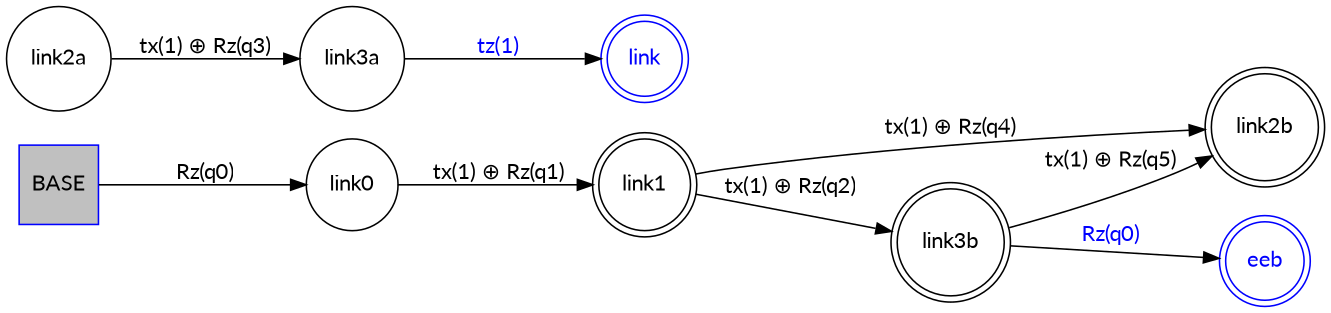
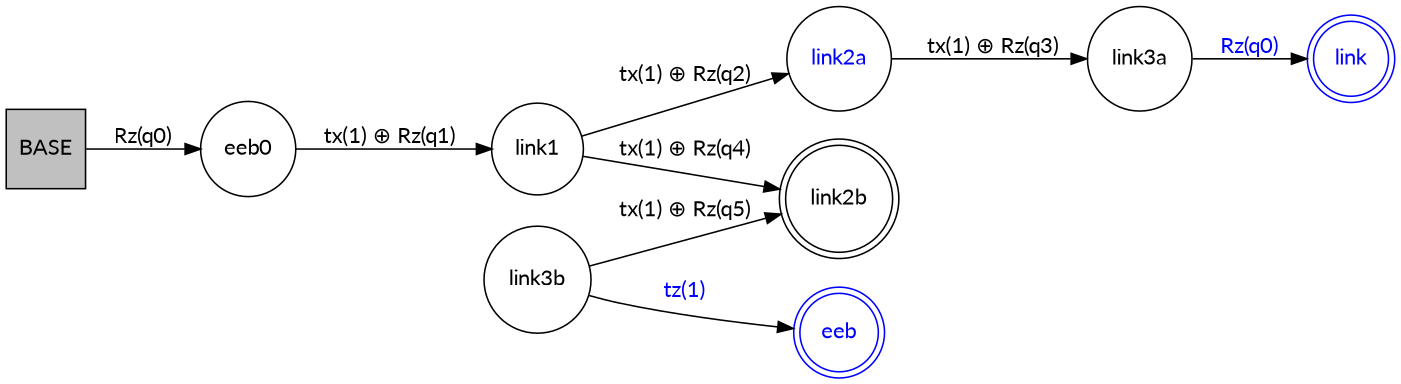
(499, 47) -> (1250, 47)
(59, 59) -> (839, 59)
(59, 185) -> (46, 149)
(352, 185) -> (248, 149)
(645, 185) -> (538, 149)
(786, 211) -> (677, 107)
(1111, 235) -> (685, 291)
(951, 242) -> (538, 280)
